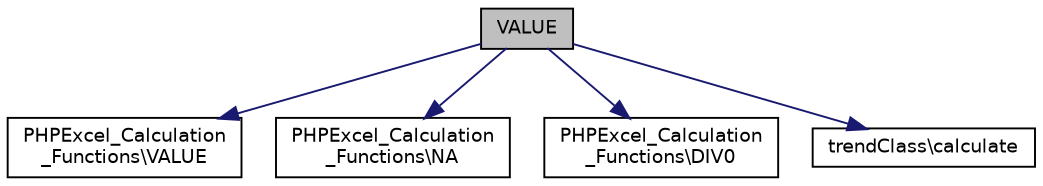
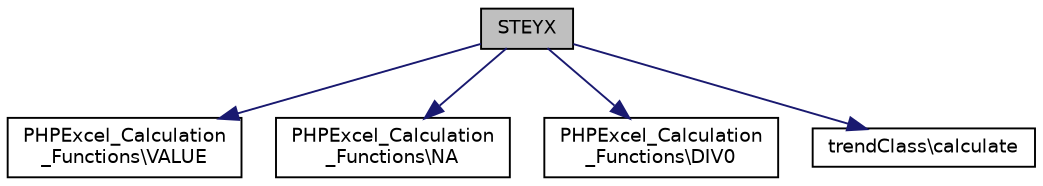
(527, 29) -> (527, 29)
